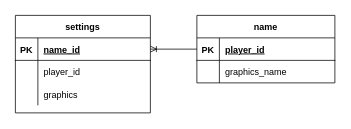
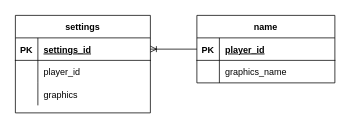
(60, 50) -> (69, 50)
